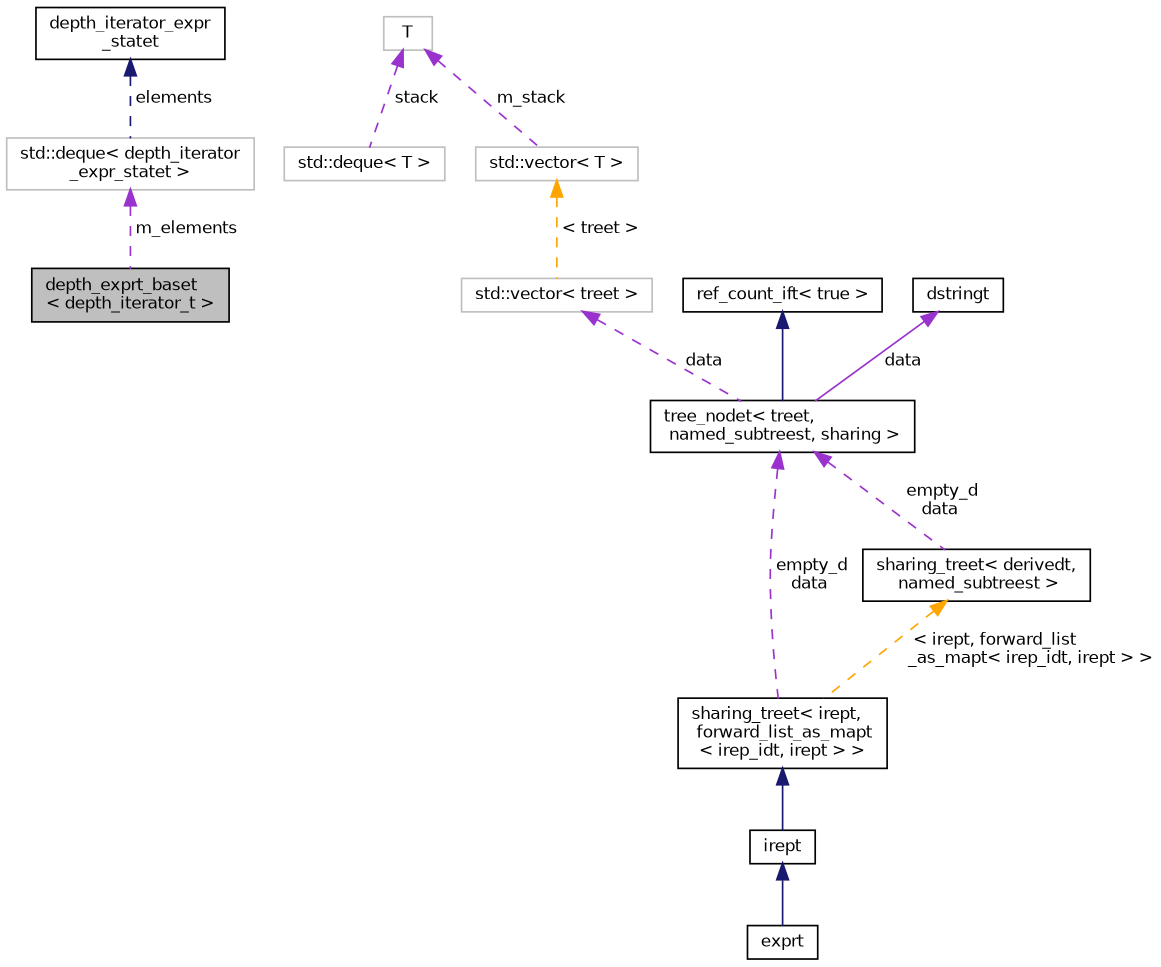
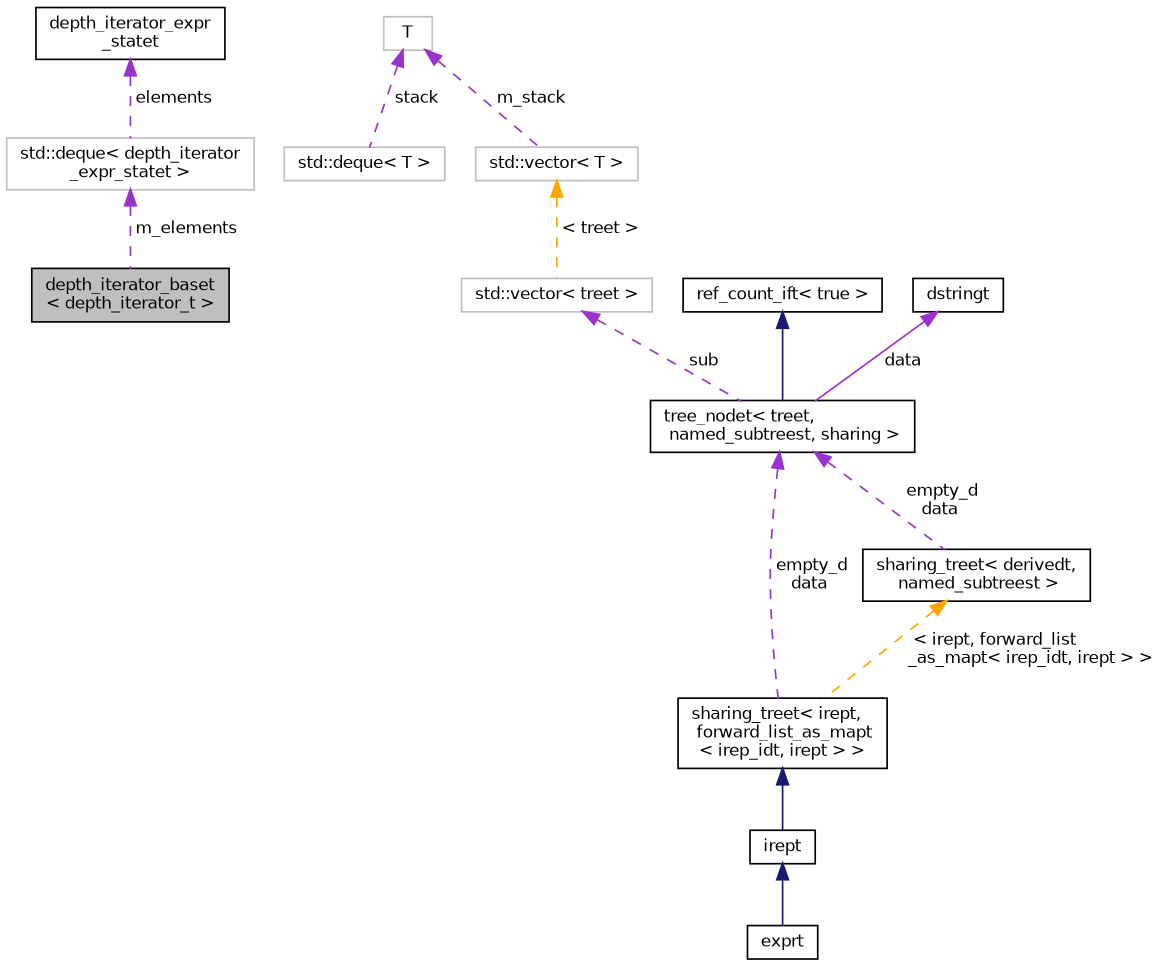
(130, 107) -> (130, 107)
(130, 295) -> (130, 295)
(701, 361) -> (701, 361)
